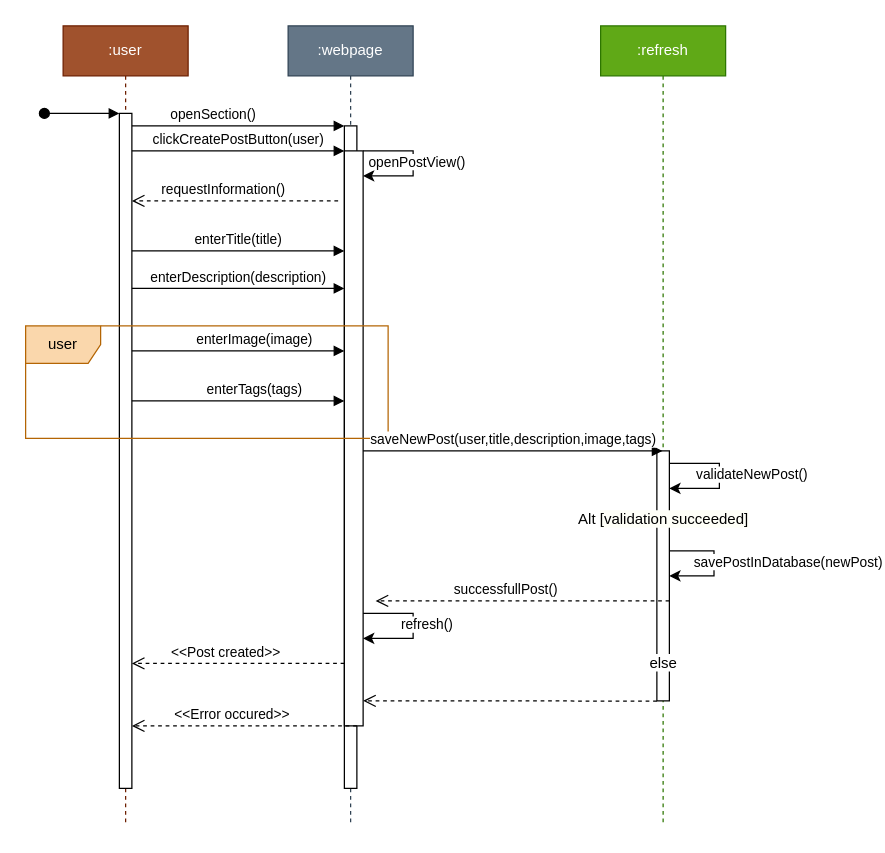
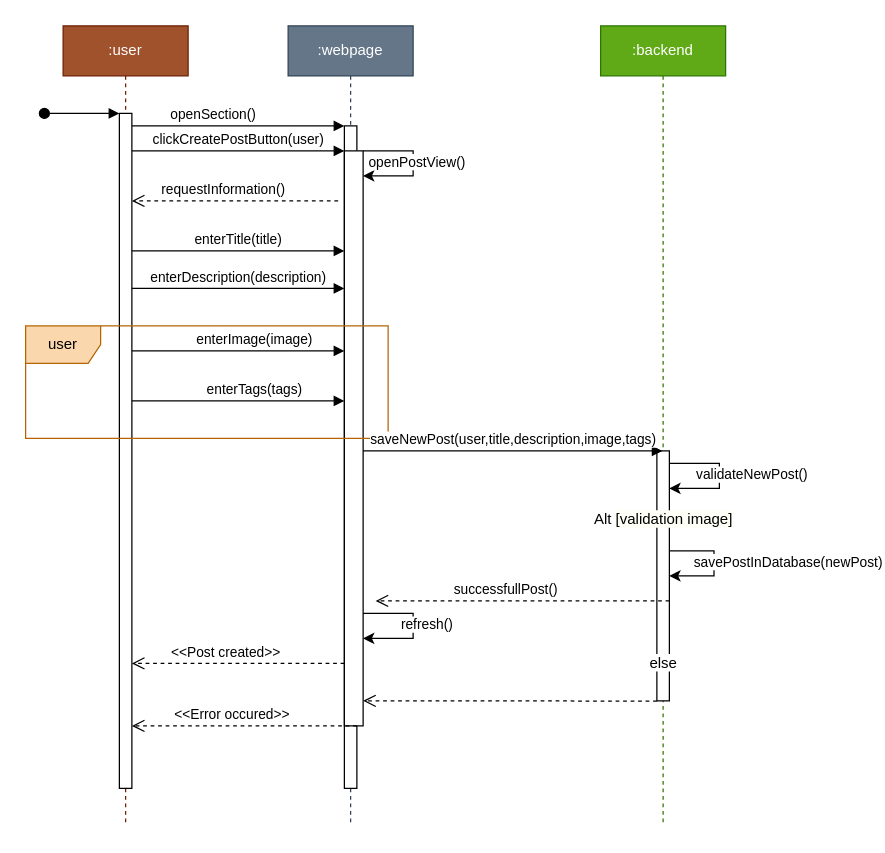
(663, 51) -> (663, 51)
(664, 519) -> (664, 519)
